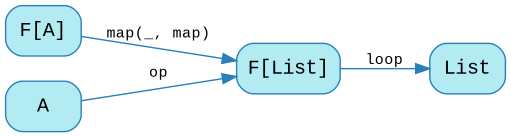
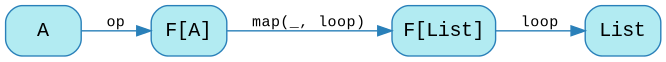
(159, 34) -> (309, 22)
(152, 90) -> (109, 31)
